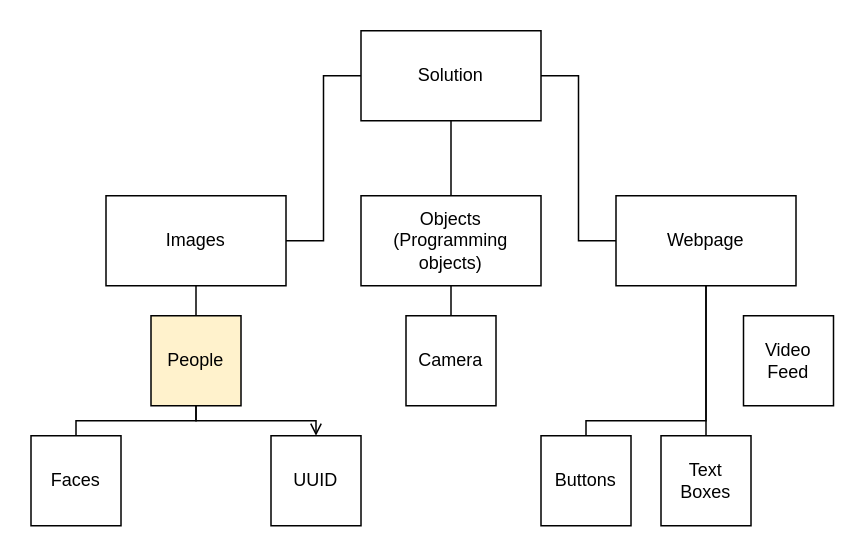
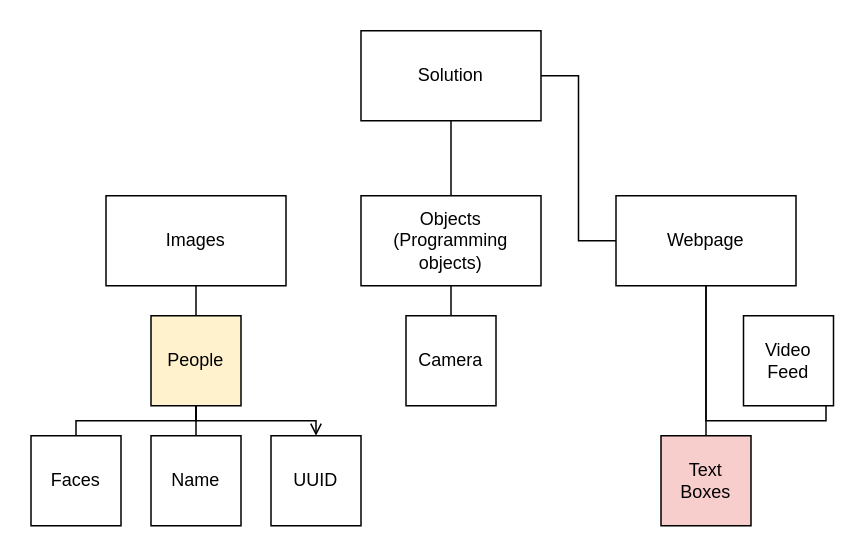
(323, 159) -> none
(637, 421) -> none
none -> (775, 421)
none -> (196, 429)
none -> (196, 481)
(586, 481) -> none
(706, 481) -> (706, 481)
